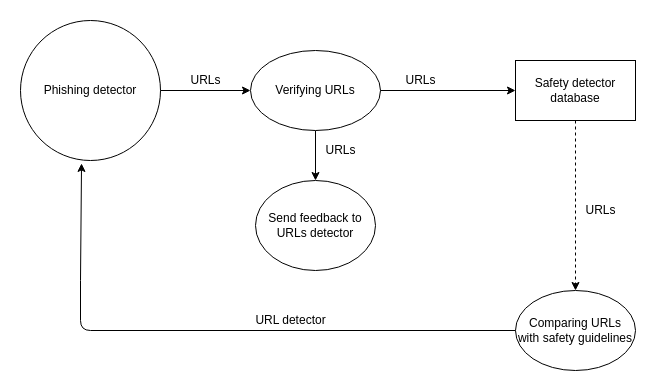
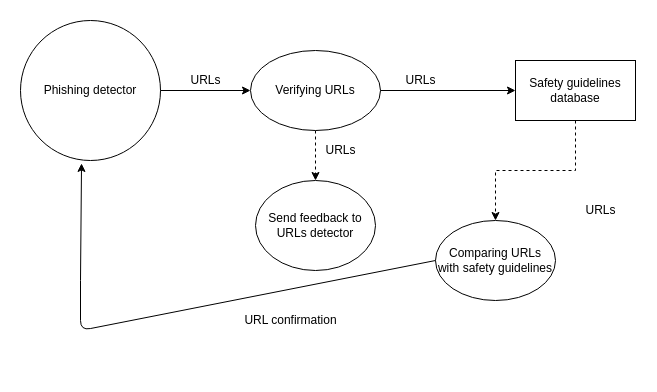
(576, 91) -> (576, 91)
(316, 153) -> (316, 153)
(291, 321) -> (291, 321)
(576, 331) -> (496, 261)
